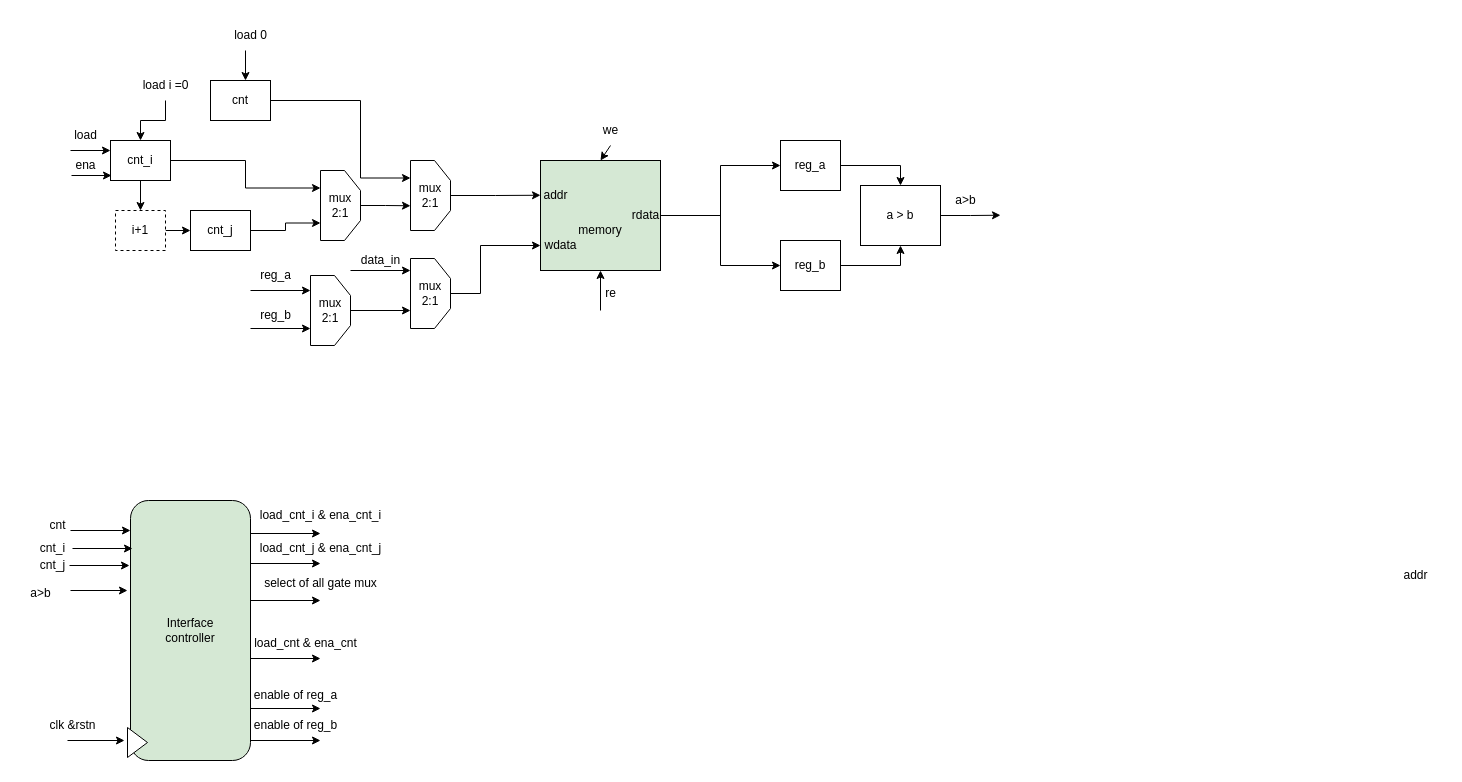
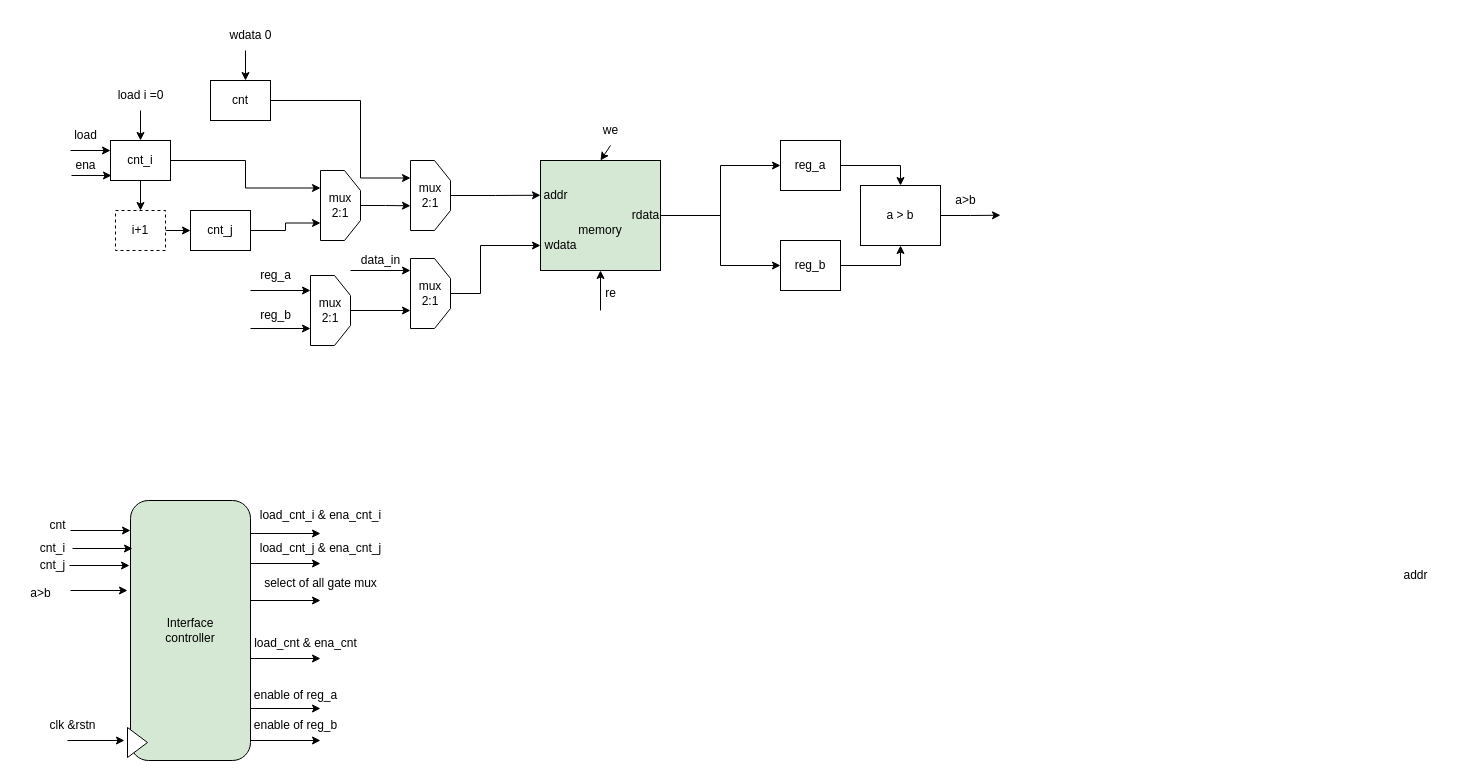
(251, 36) -> (251, 36)
(166, 86) -> (141, 96)
